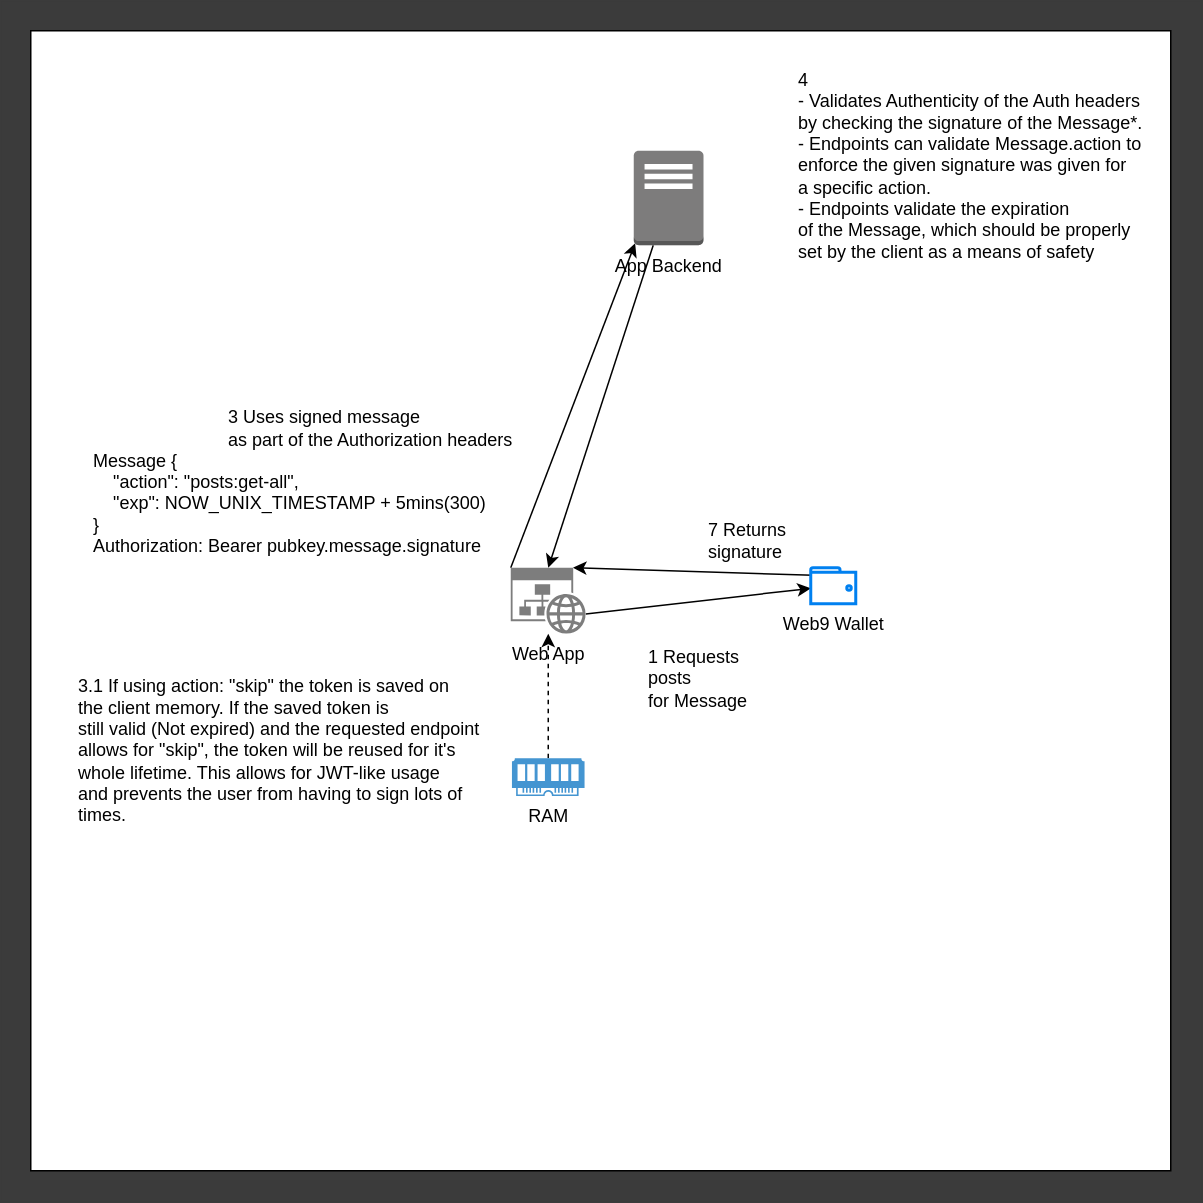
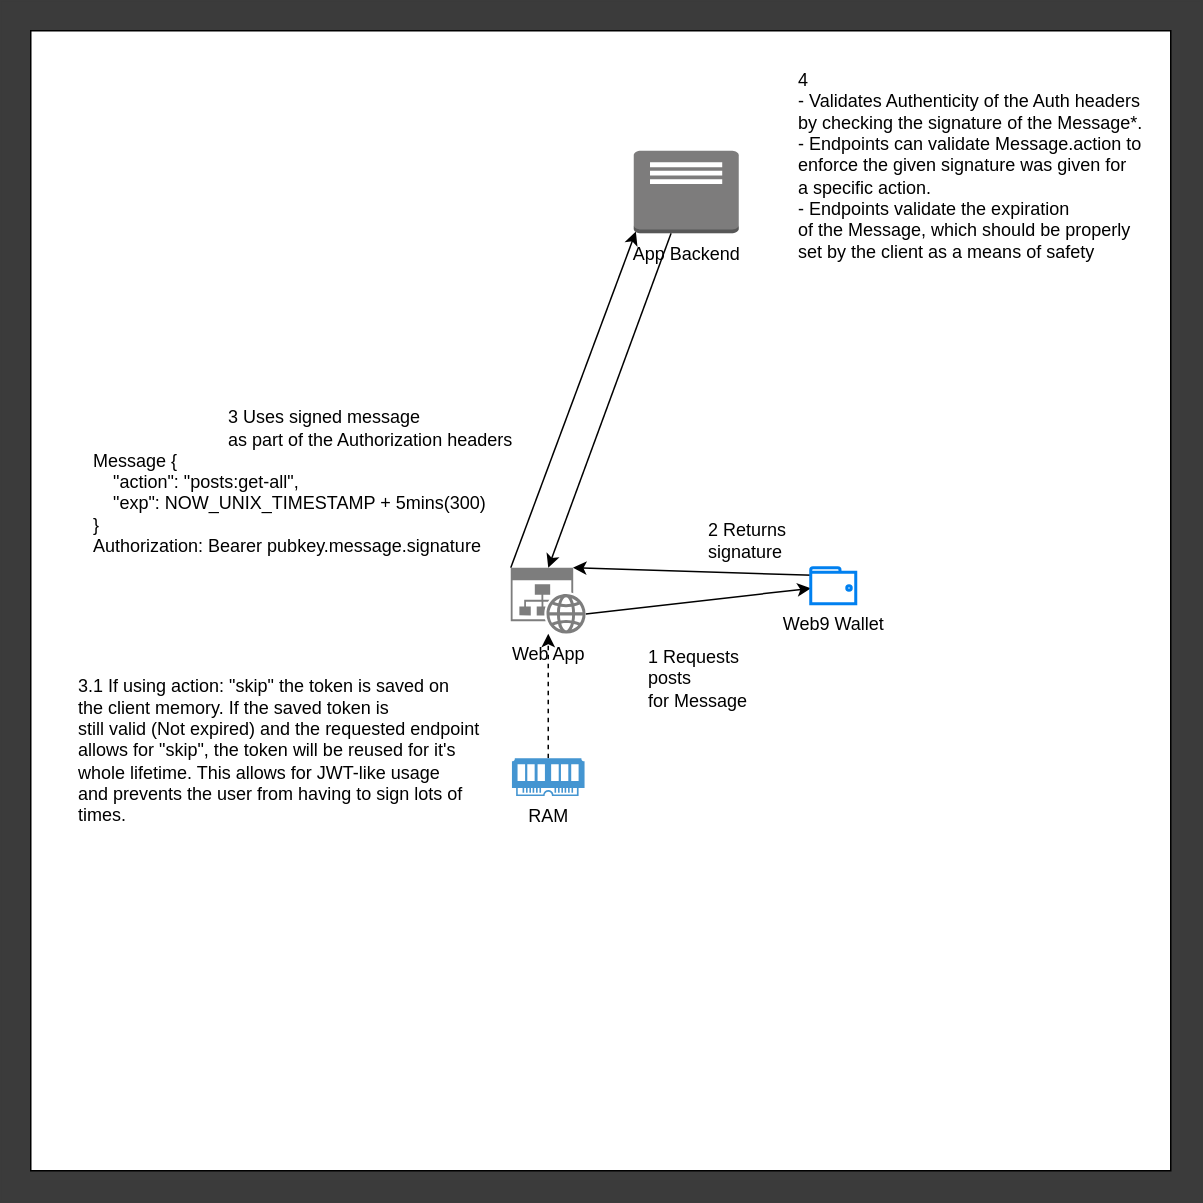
(669, 198) -> (686, 192)
(752, 541) -> (752, 541)
